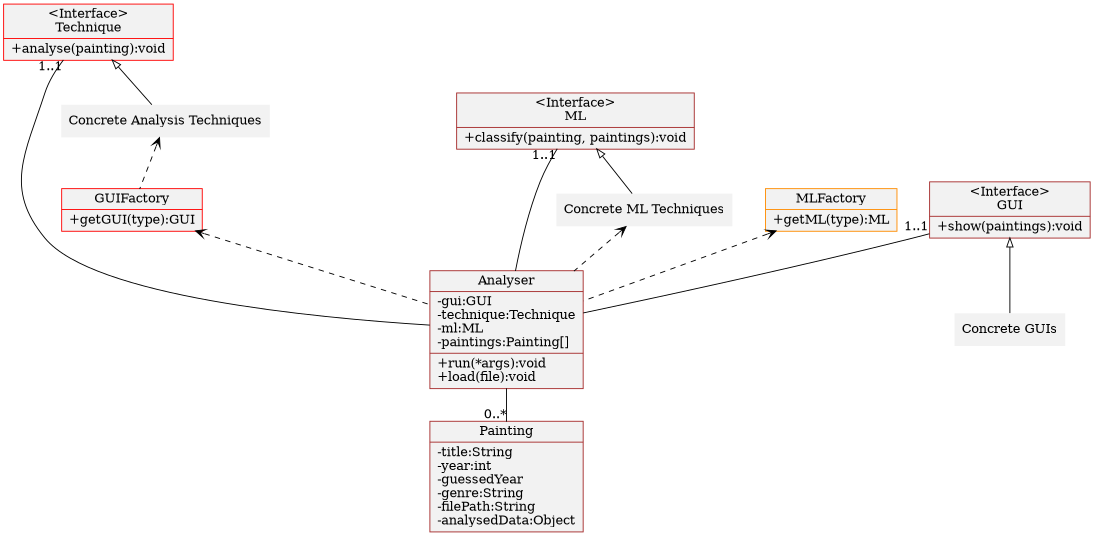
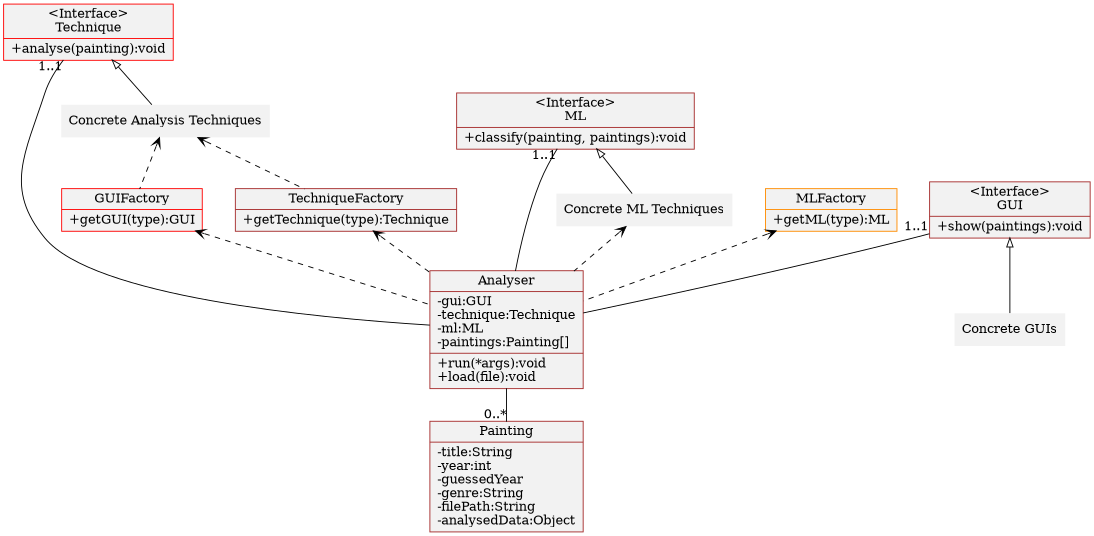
none -> (346, 210)
